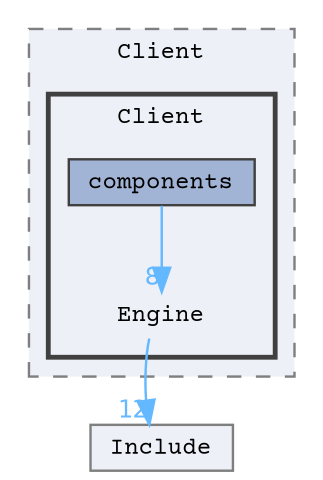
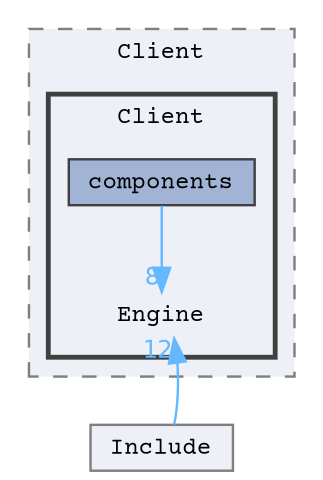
(146, 369) -> (178, 394)
